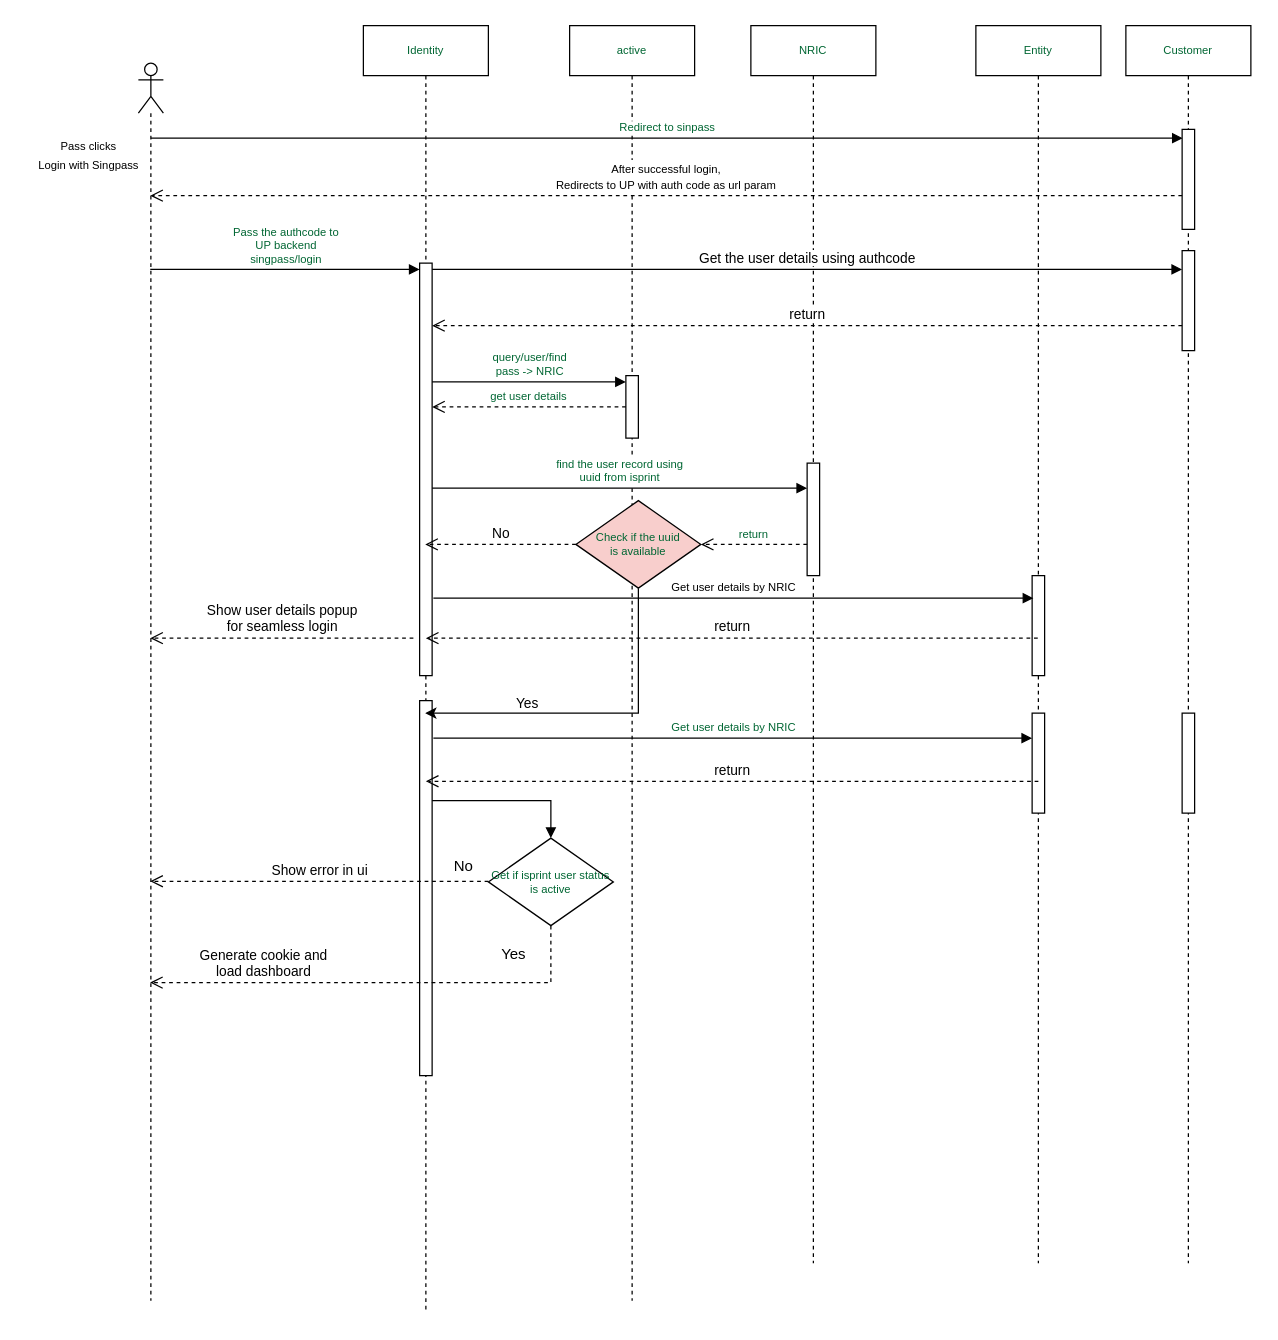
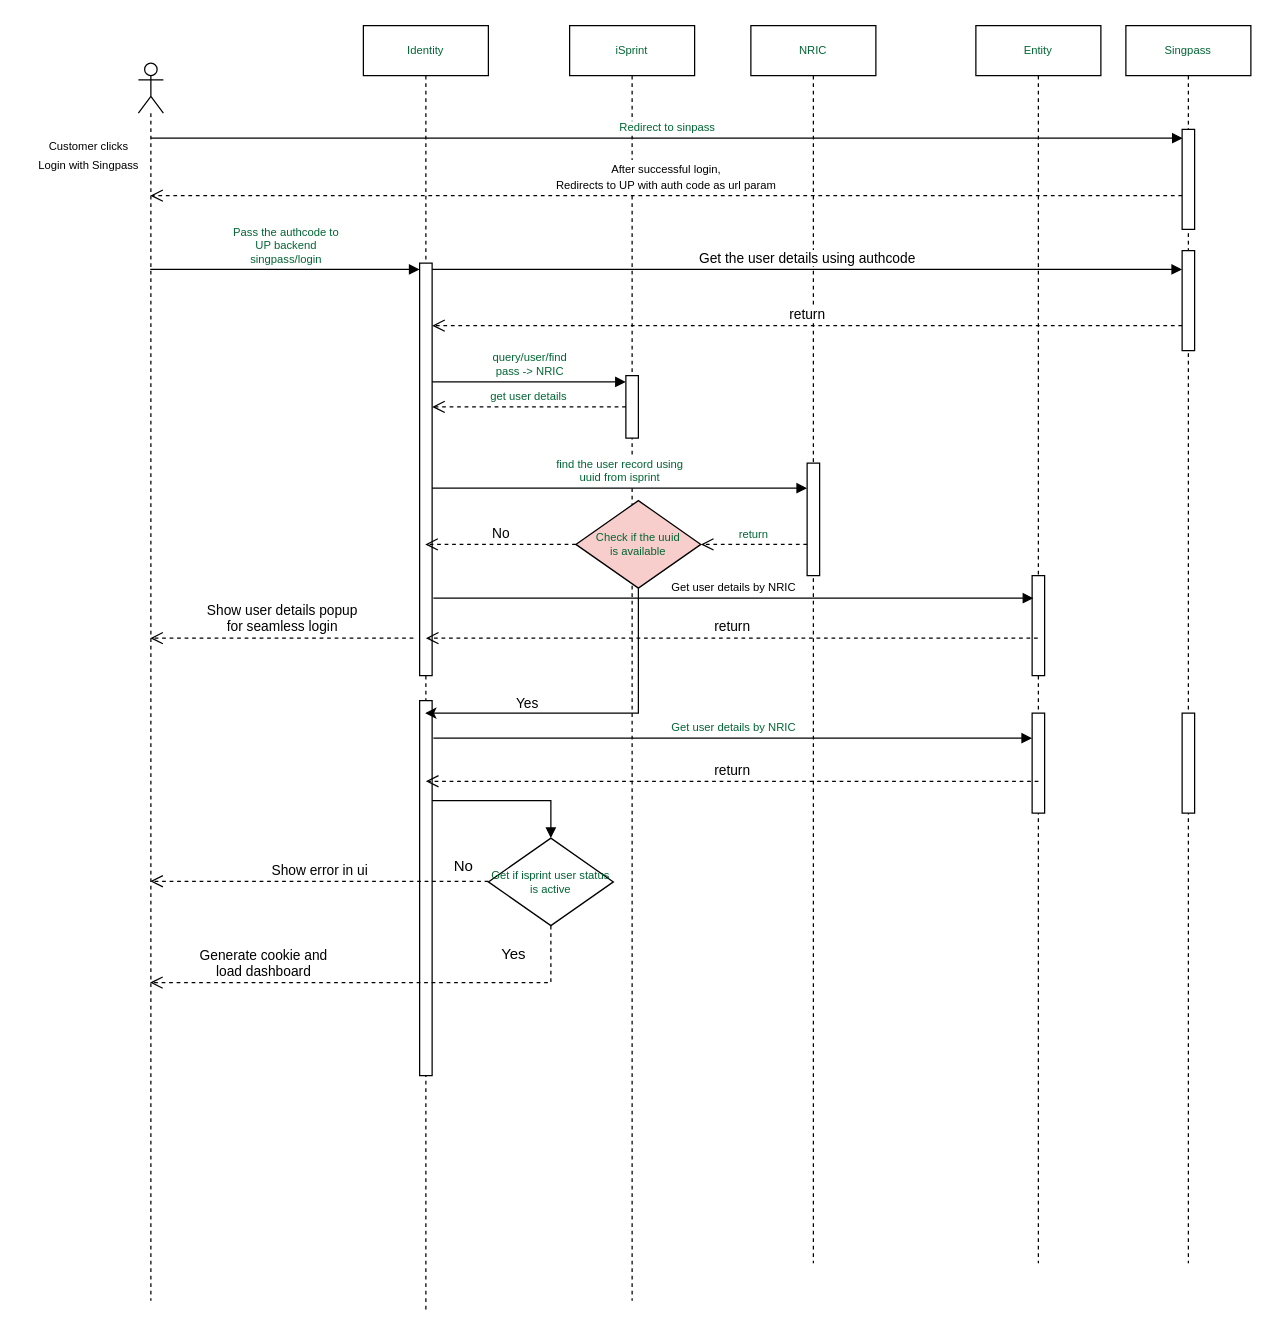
(632, 51) -> (632, 51)
(1188, 51) -> (1188, 51)
(89, 154) -> (89, 154)
